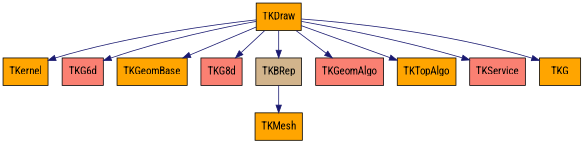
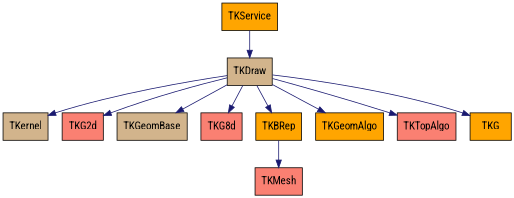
(279, 17) -> (250, 72)
(382, 38) -> (250, 40)
(26, 72) -> (26, 127)
(83, 72) -> (83, 127)
(152, 72) -> (152, 127)
(279, 72) -> (279, 127)
(350, 72) -> (350, 127)
(427, 72) -> (427, 127)
(498, 72) -> (250, 17)
(279, 127) -> (279, 181)
